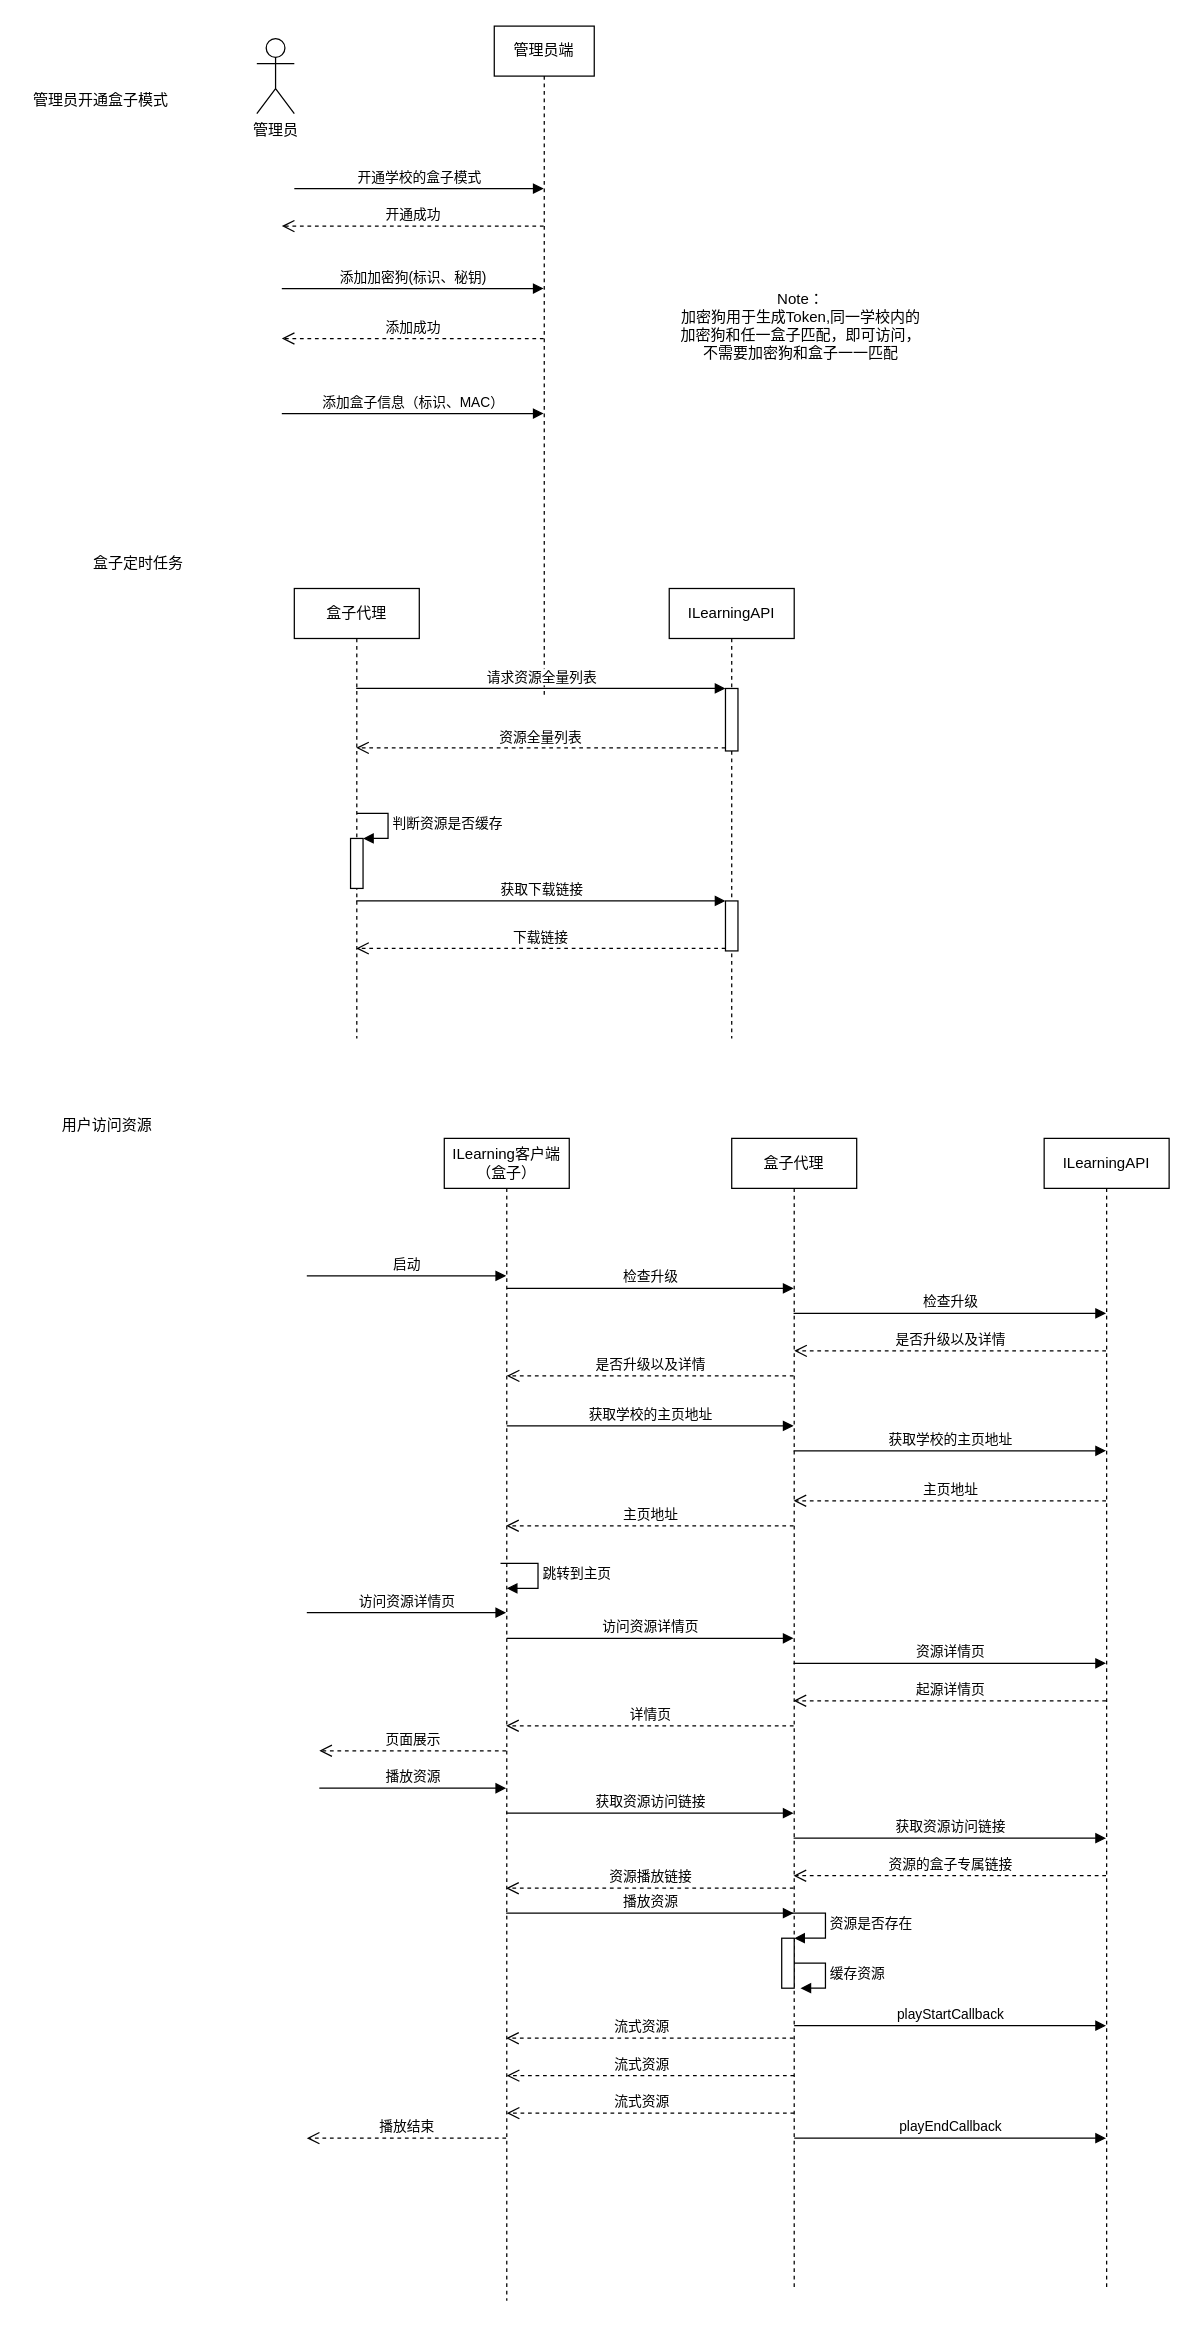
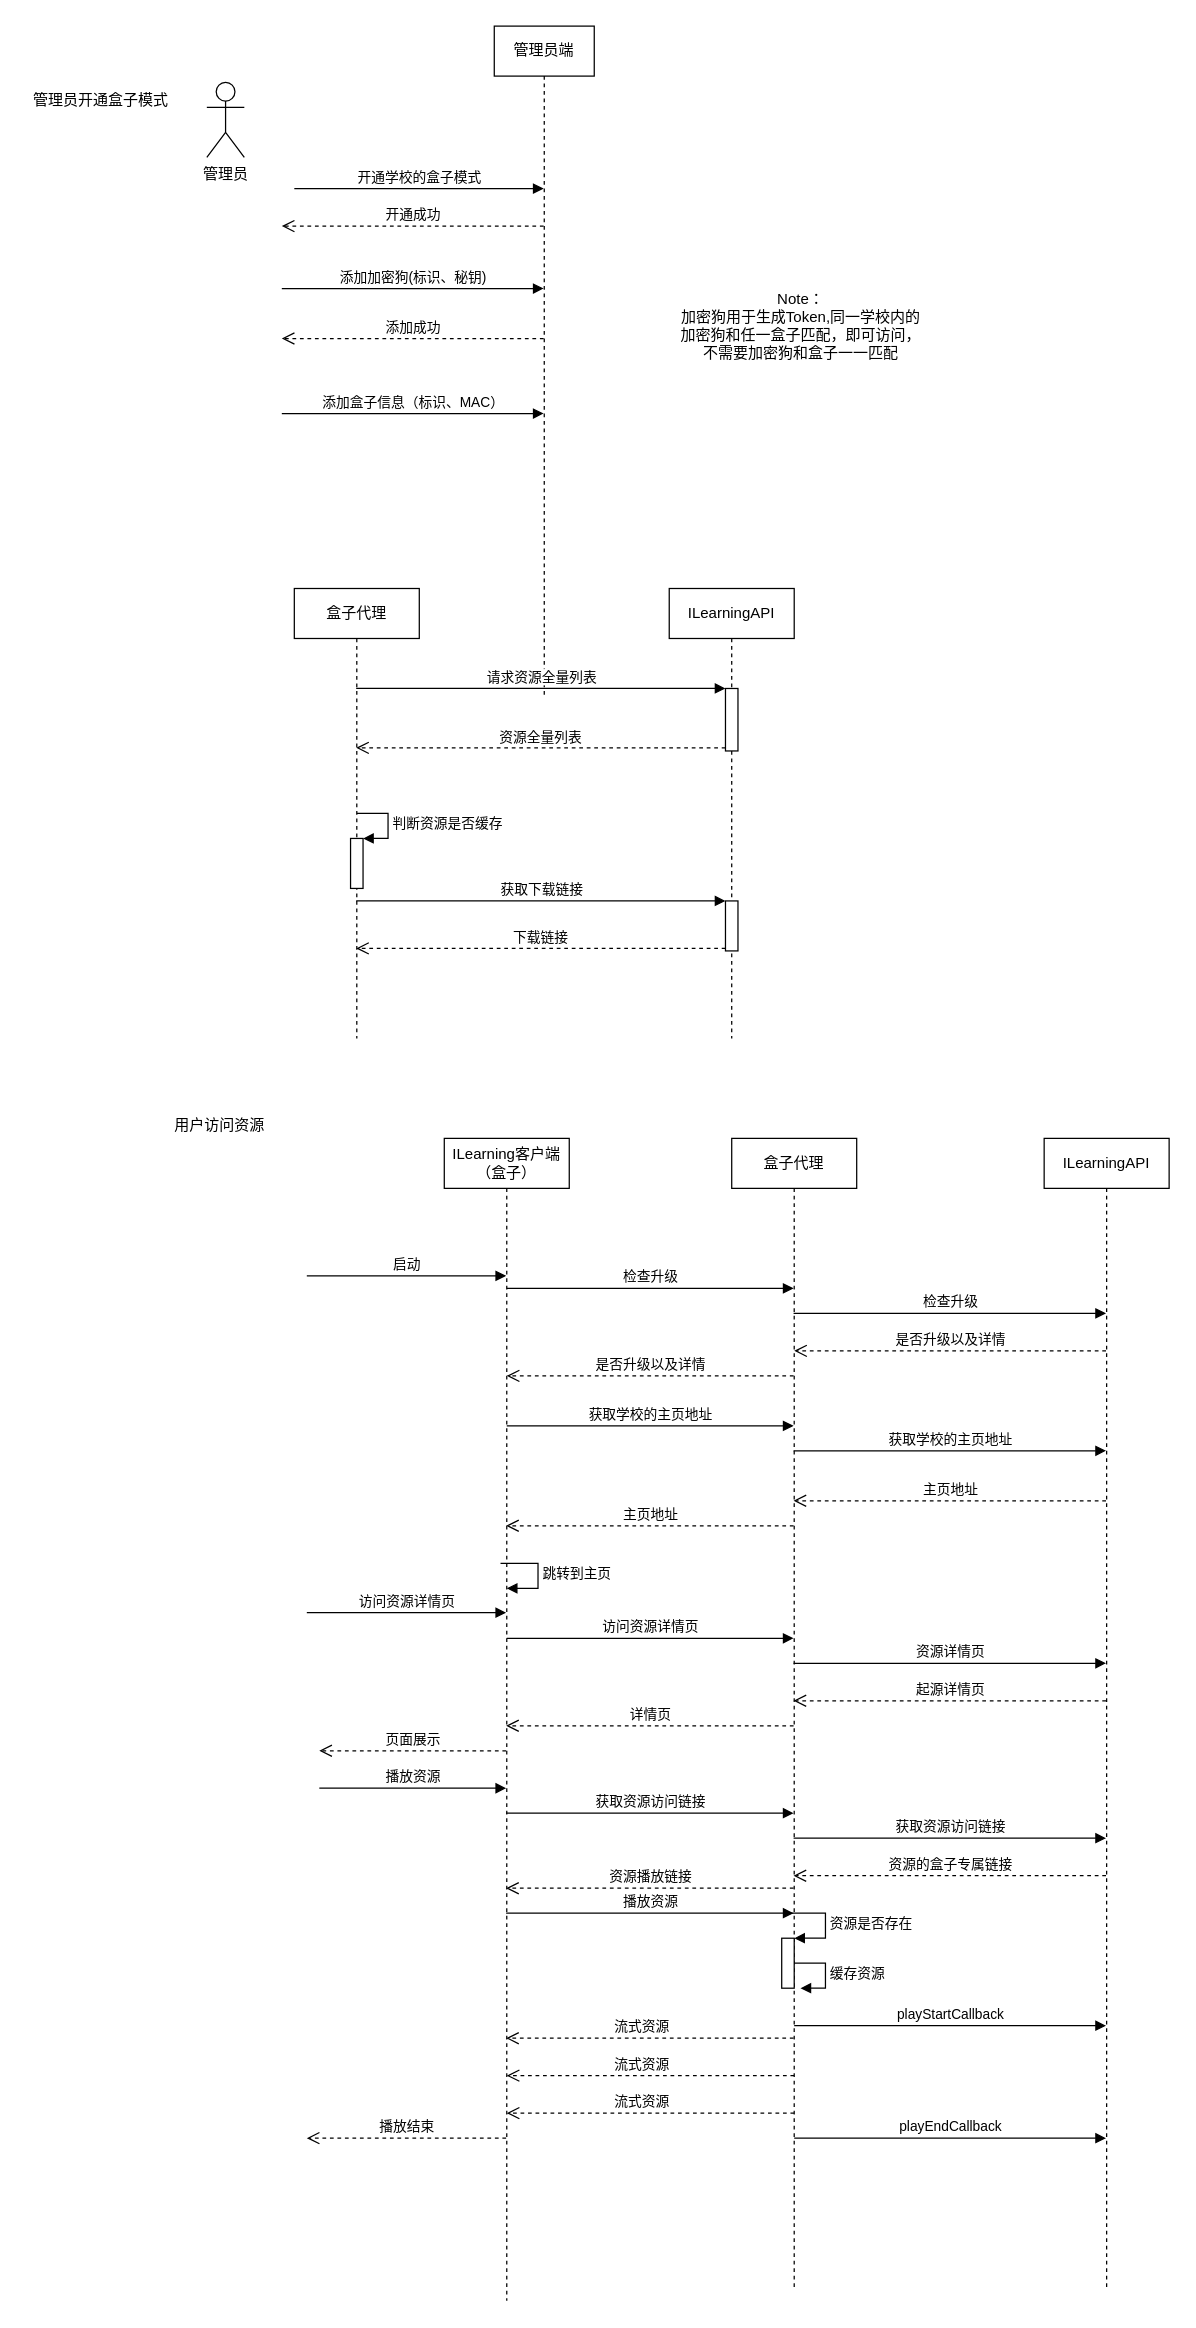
(276, 76) -> (226, 119)
(138, 563) -> none
(107, 1126) -> (219, 1126)
